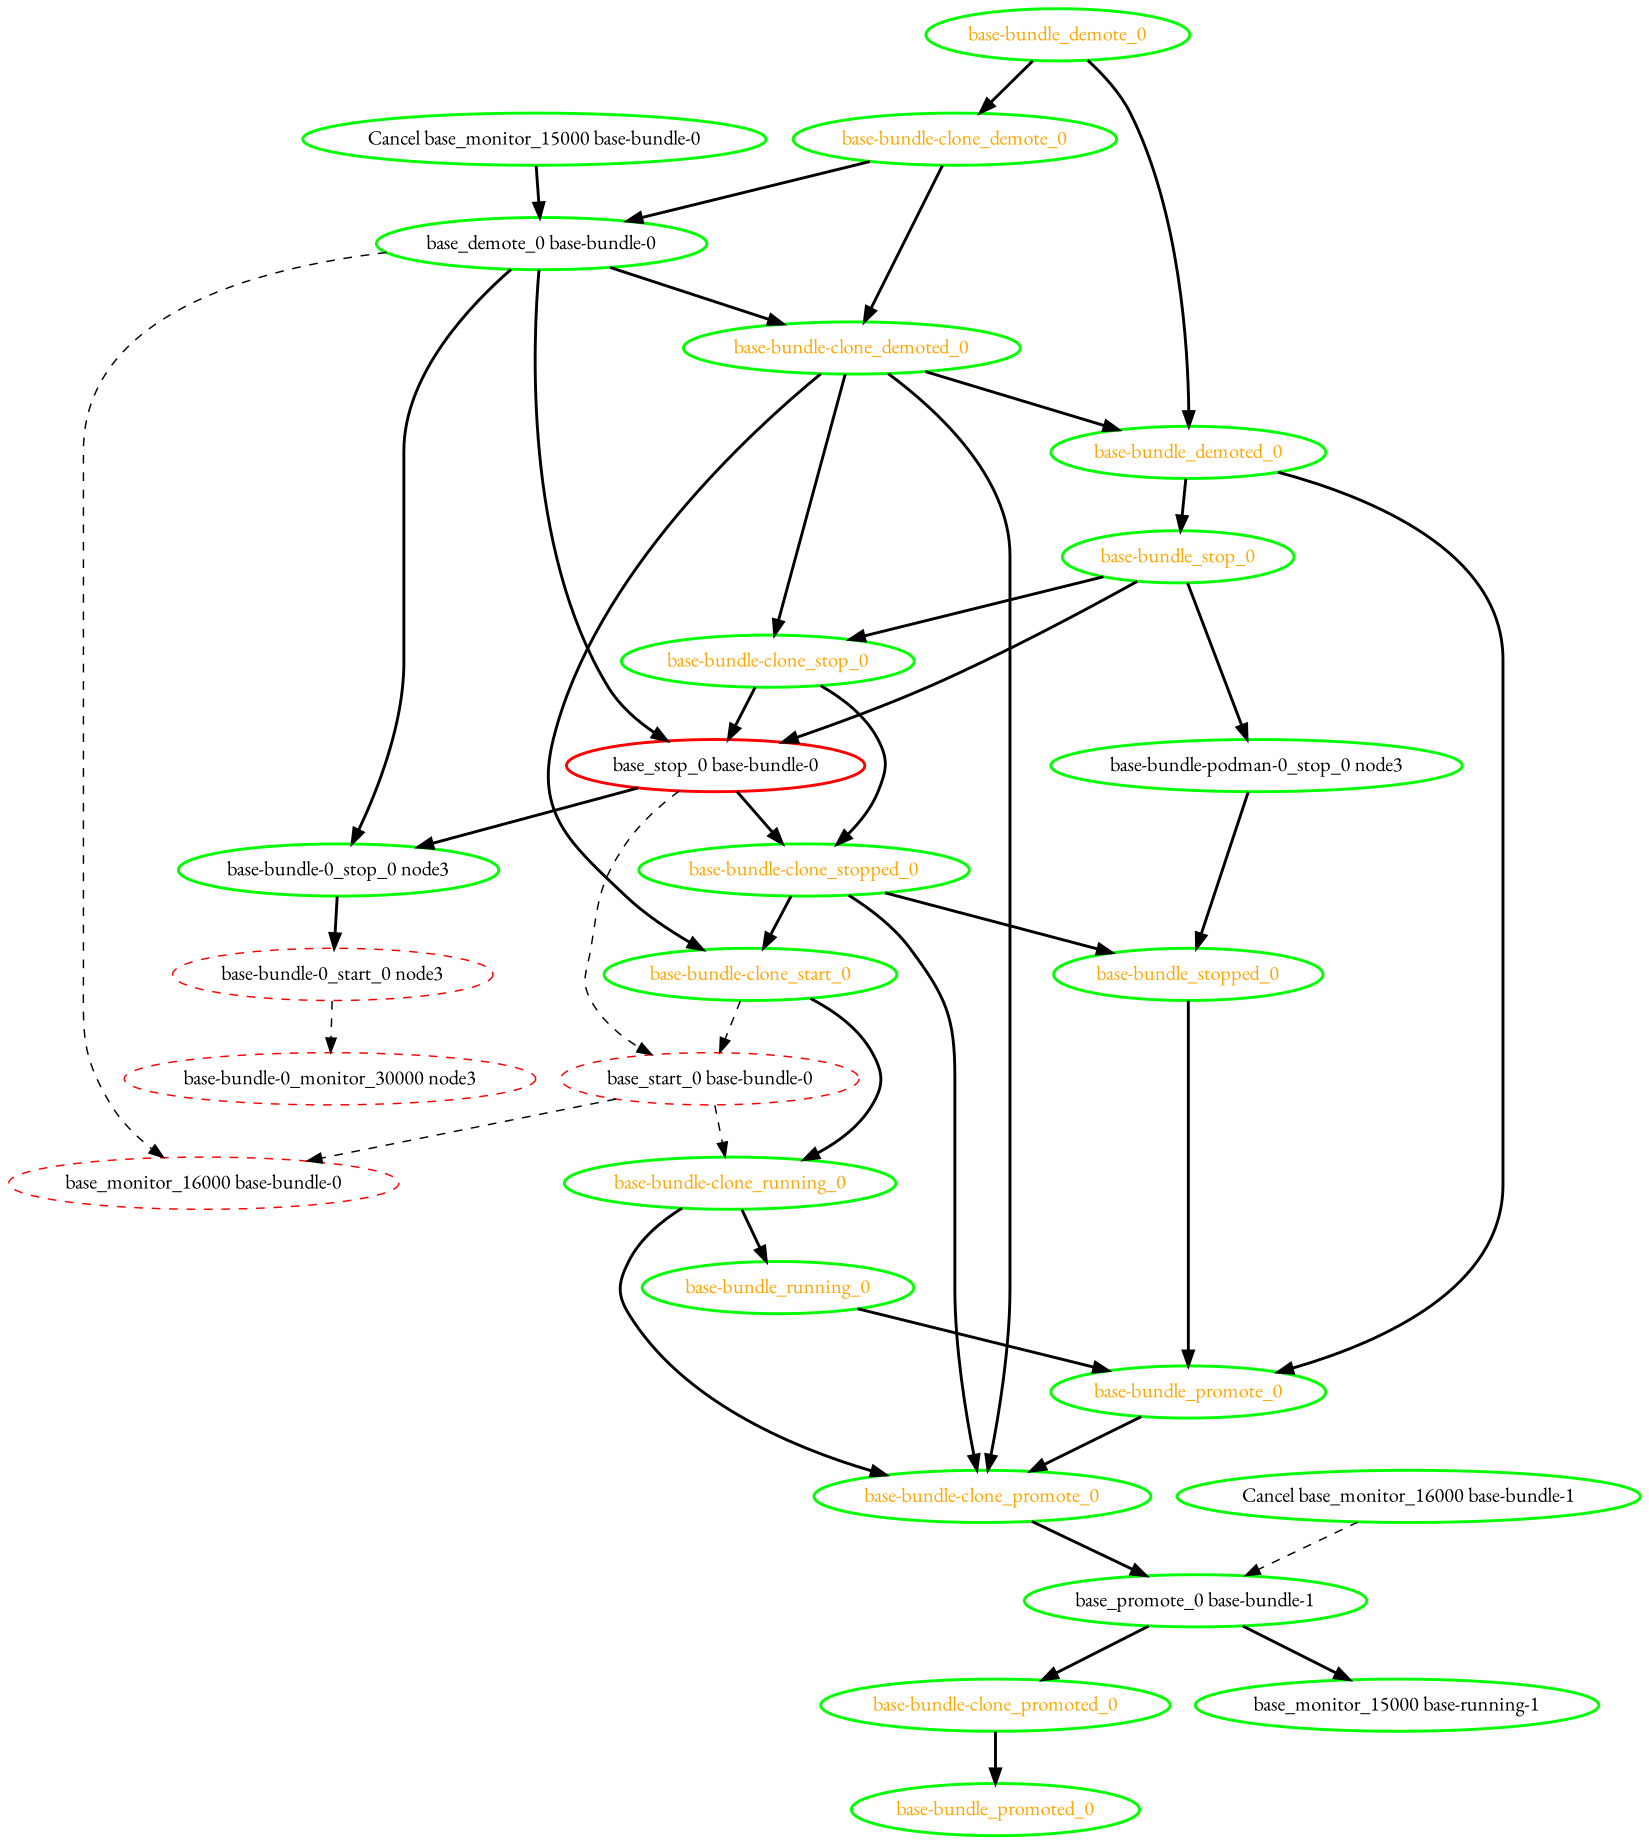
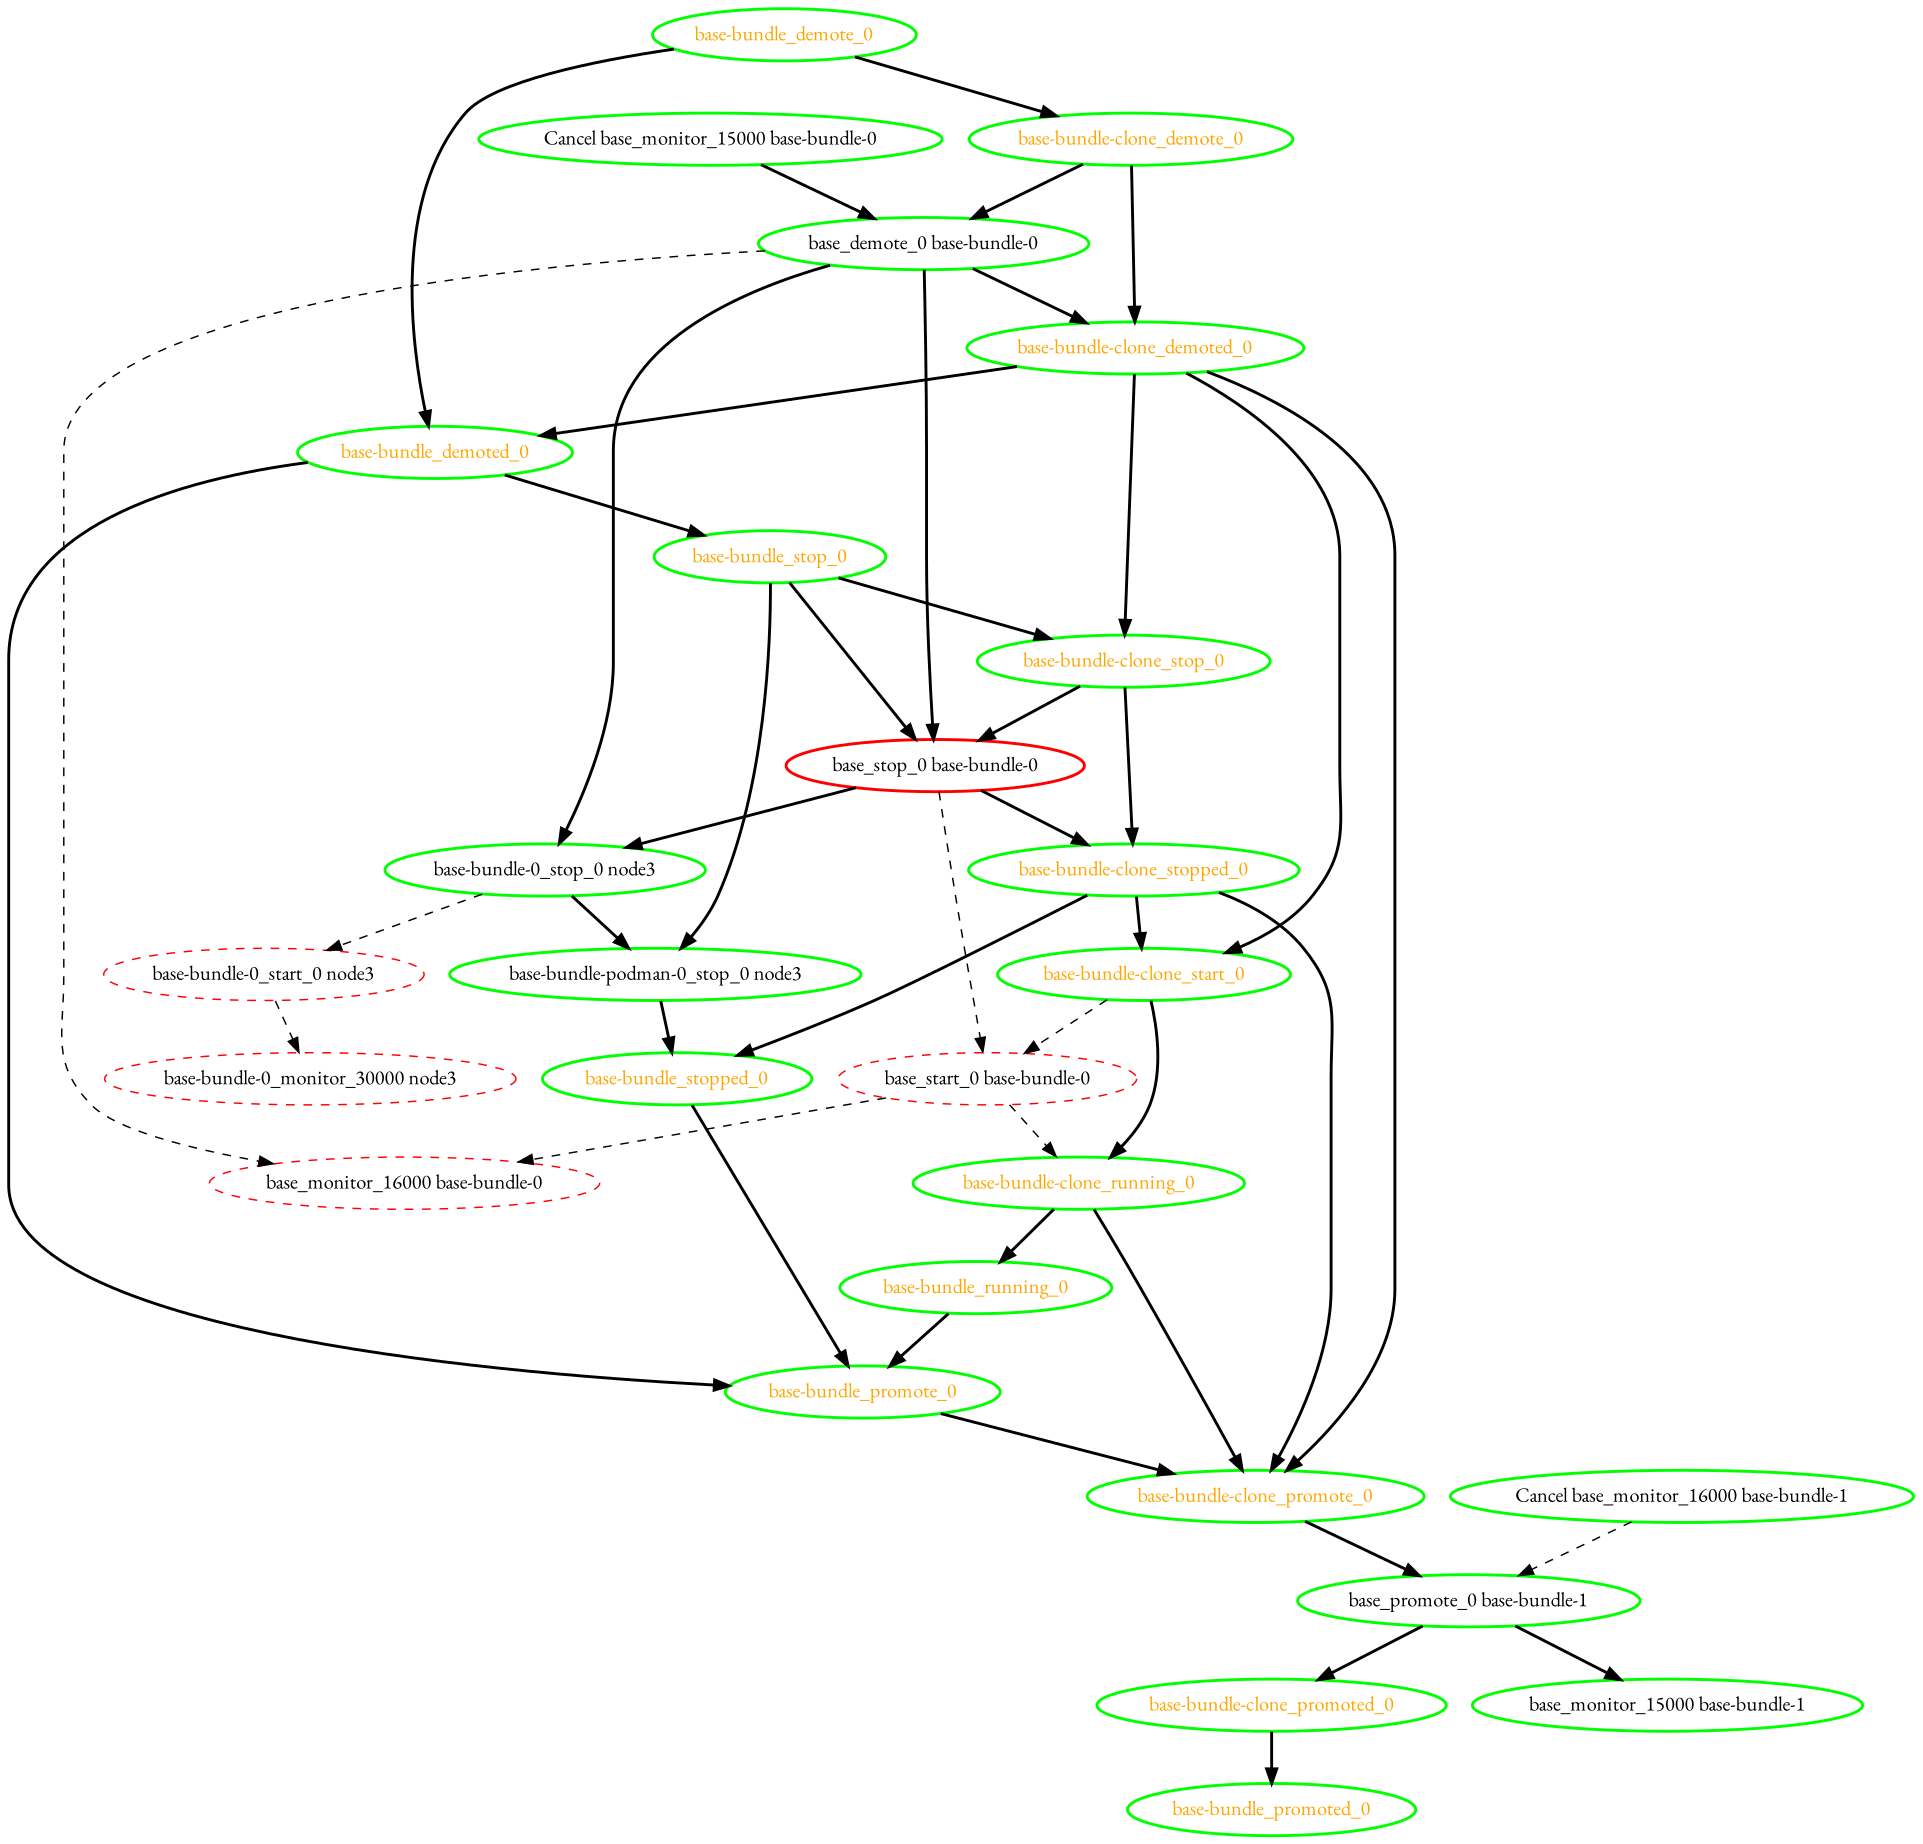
(336, 915) -> (411, 920)
none -> (595, 917)
(1397, 1705) -> (1668, 1705)
